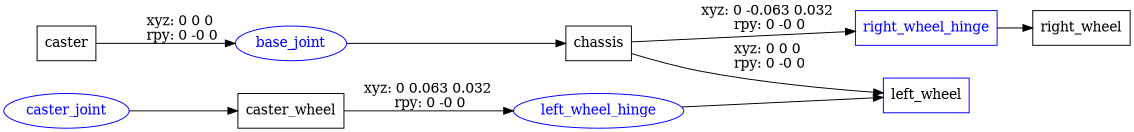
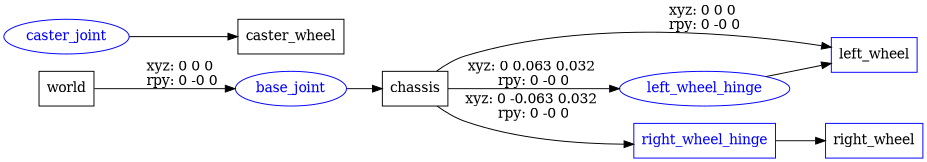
(1081, 28) -> (874, 141)
(67, 43) -> (67, 89)
(424, 111) -> (529, 89)
